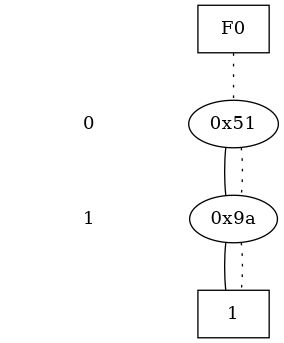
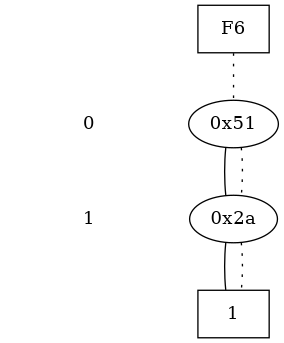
(234, 29) -> (234, 29)
(234, 219) -> (234, 219)
